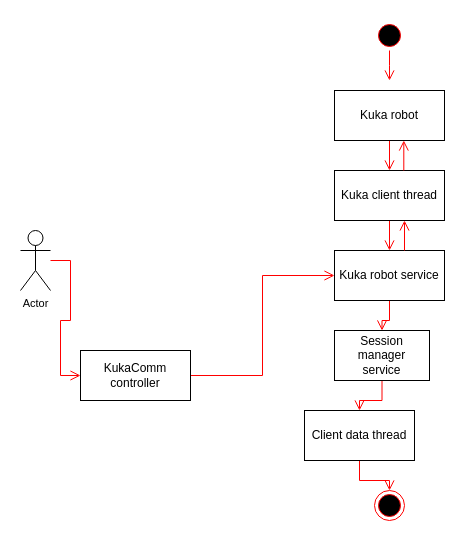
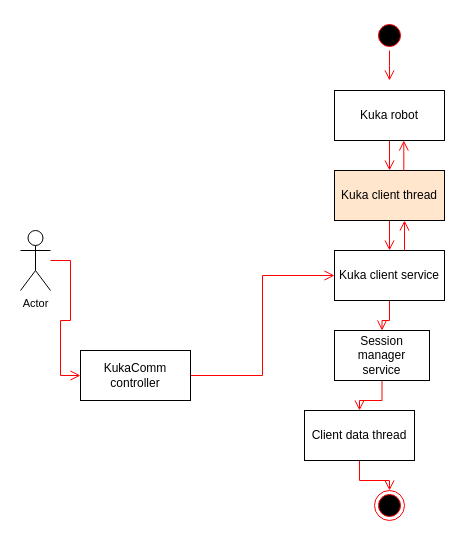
(390, 196) -> (390, 196)
(390, 276) -> (390, 276)
